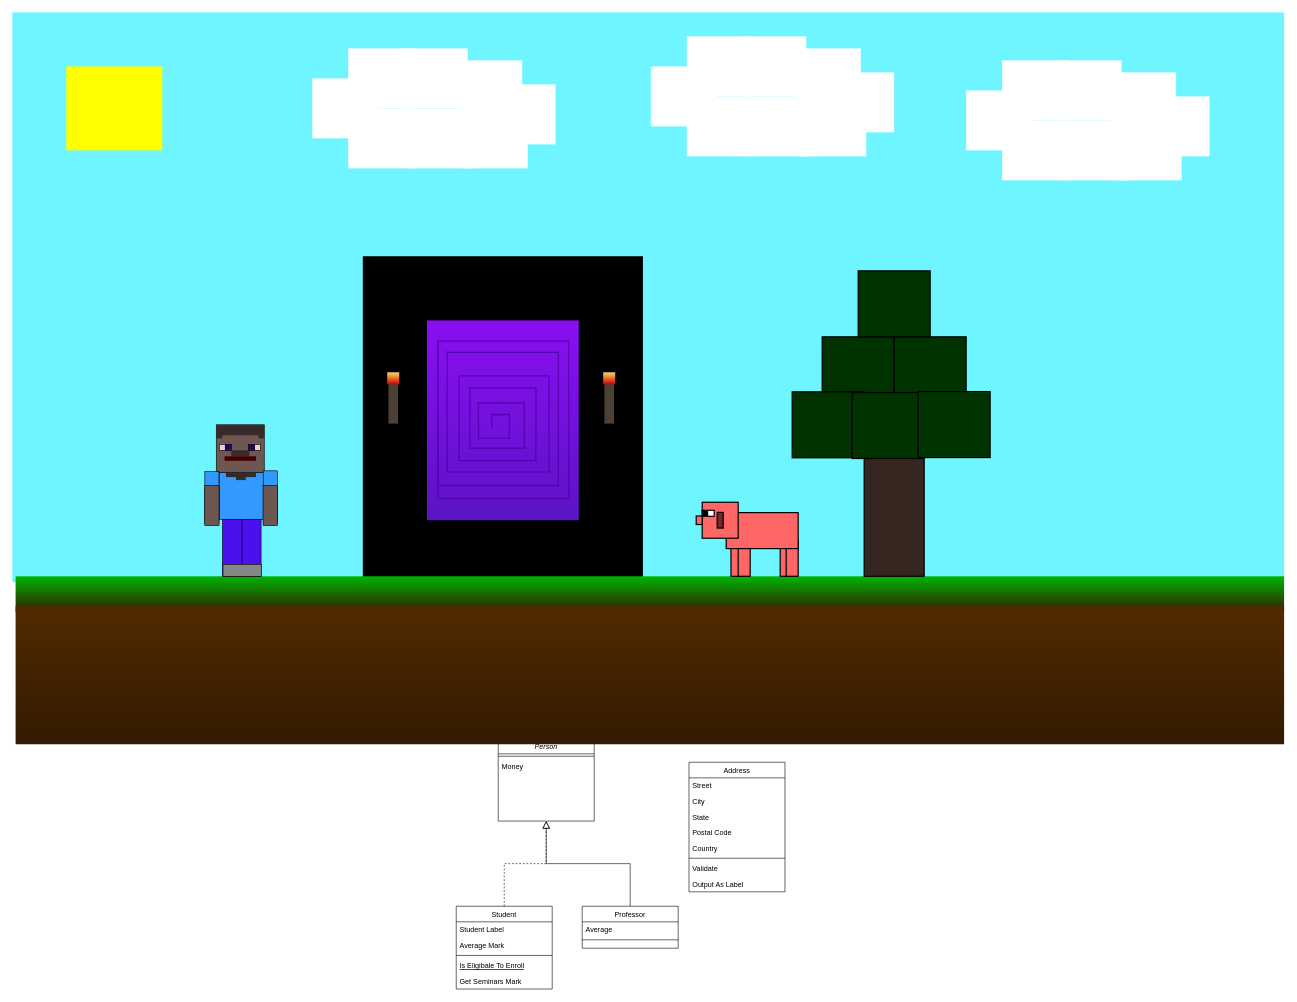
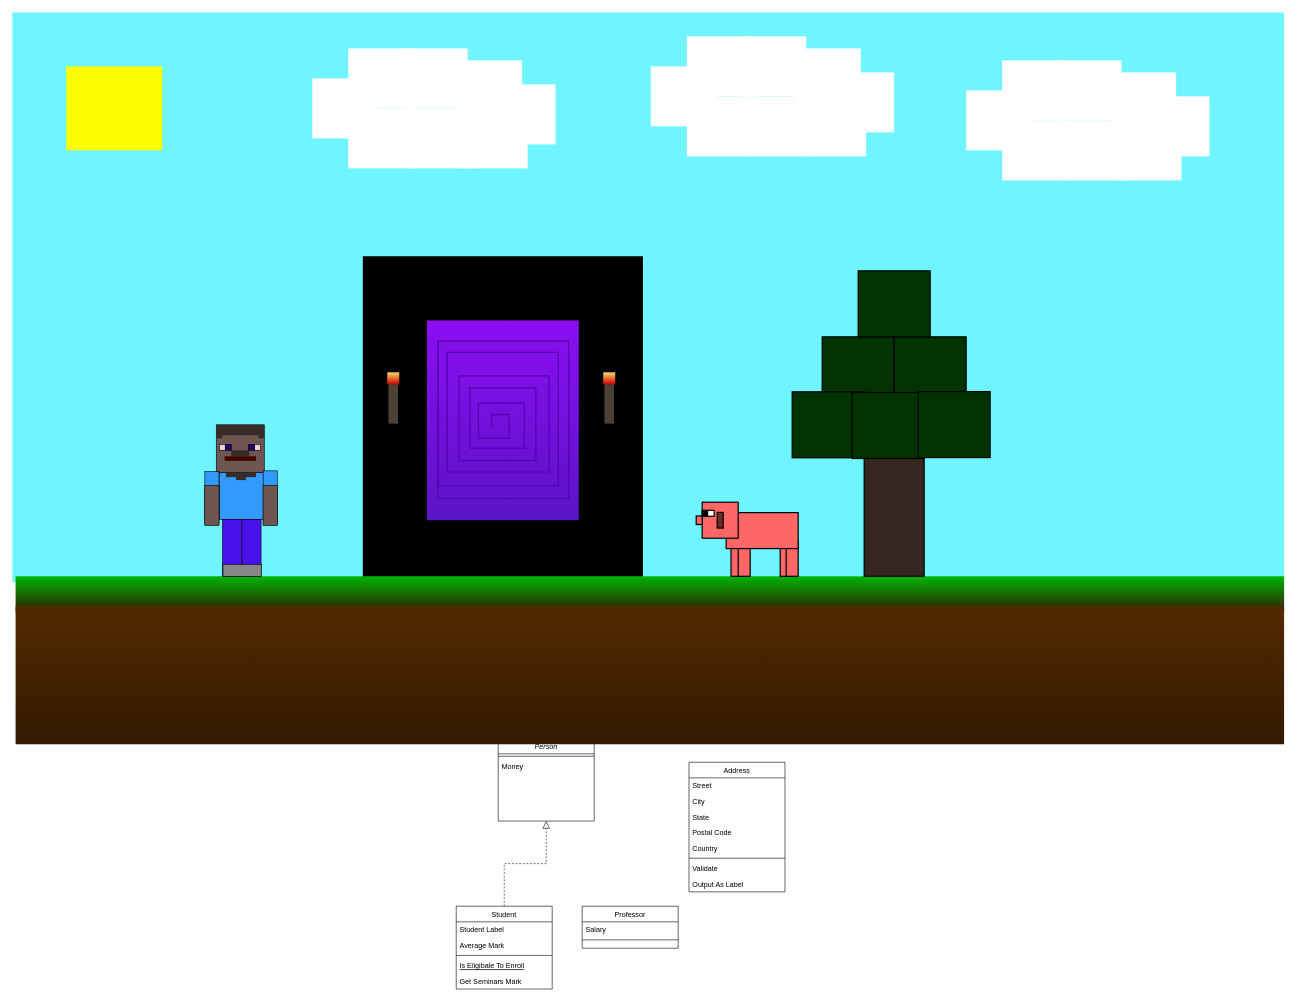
(610, 864) -> none
(600, 930) -> (597, 930)
